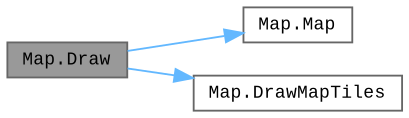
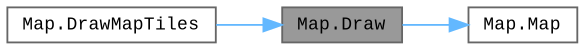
(151, 72) -> (240, 25)
